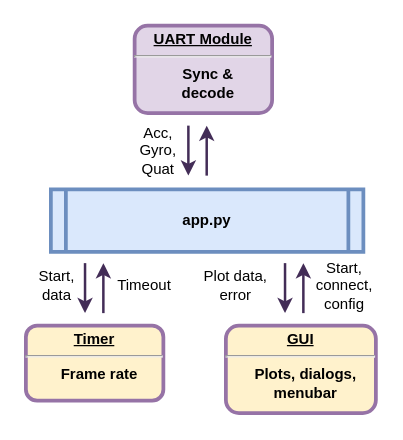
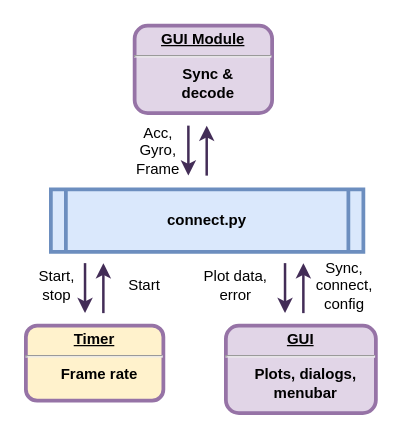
(203, 26) -> (203, 26)
(158, 151) -> (158, 151)
(207, 221) -> (207, 221)
(57, 286) -> (57, 286)
(144, 286) -> (144, 286)
(344, 286) -> (344, 286)
(301, 369) -> (301, 369)
